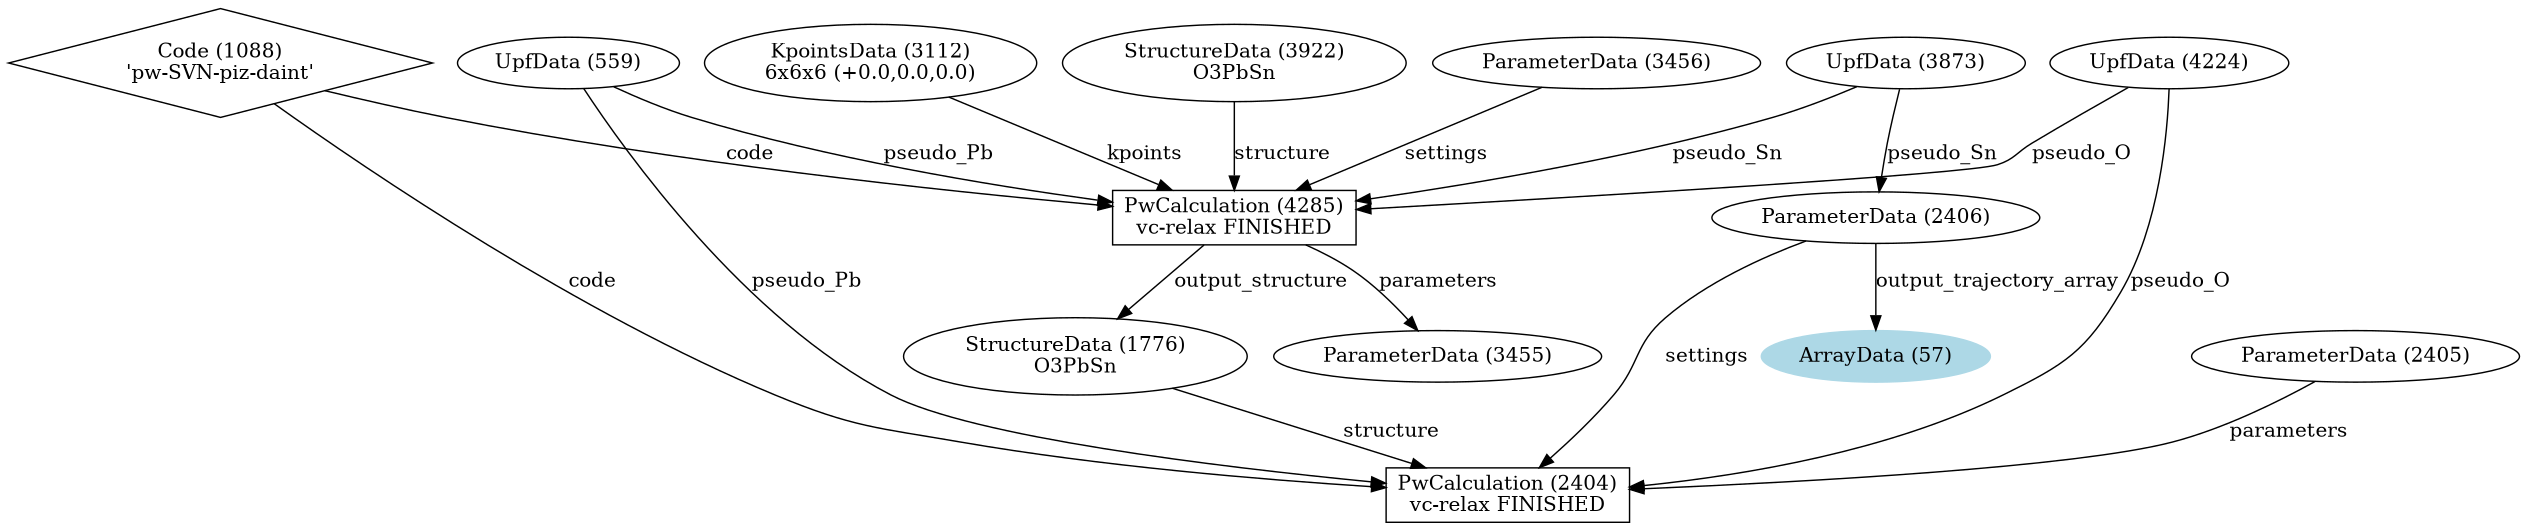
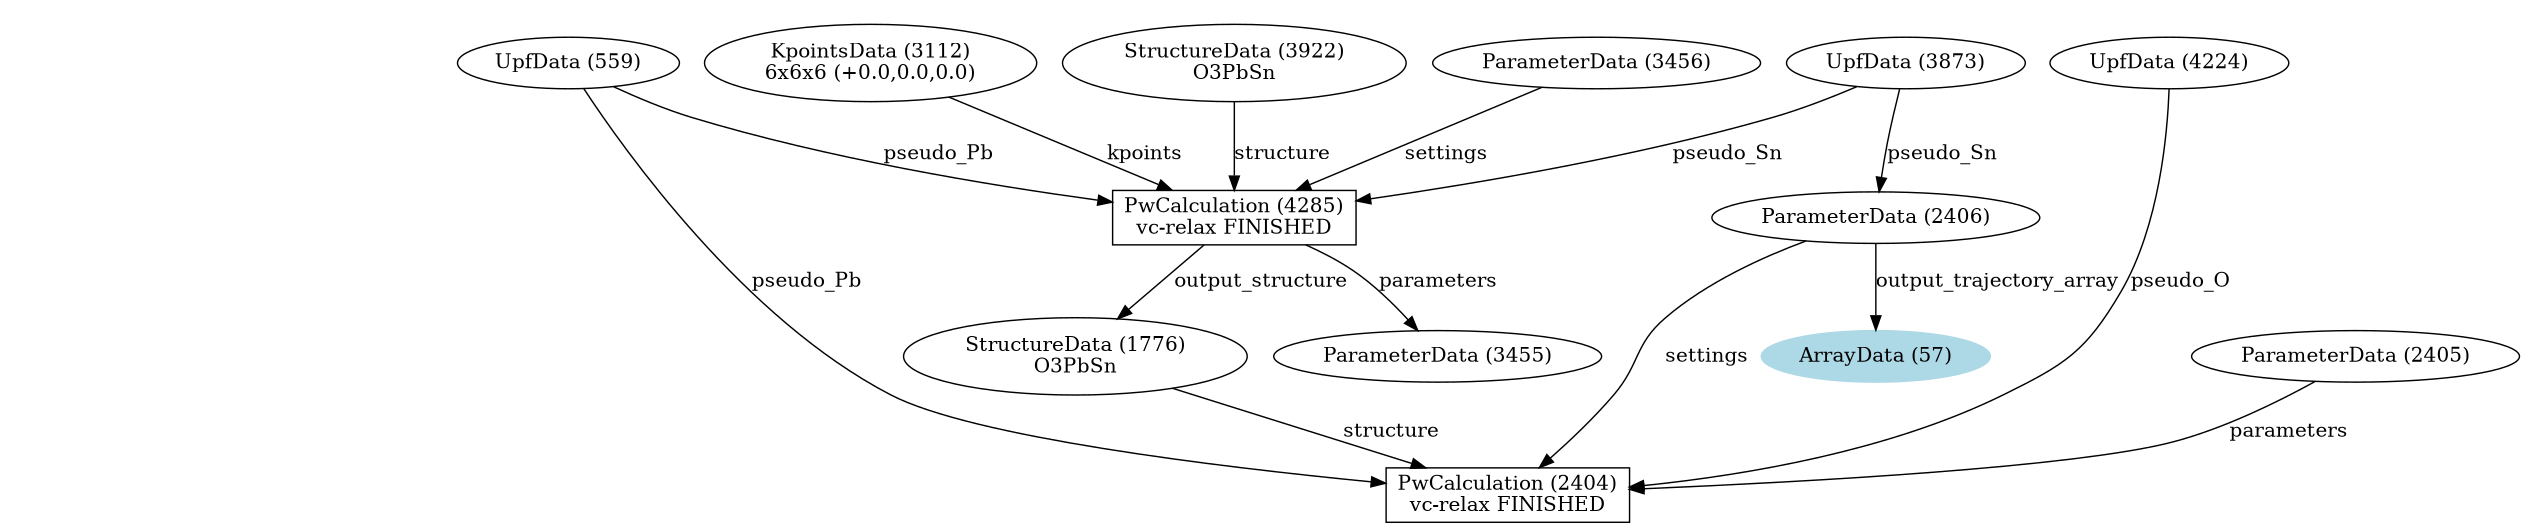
(221, 63) -> none
(1760, 185) -> none
